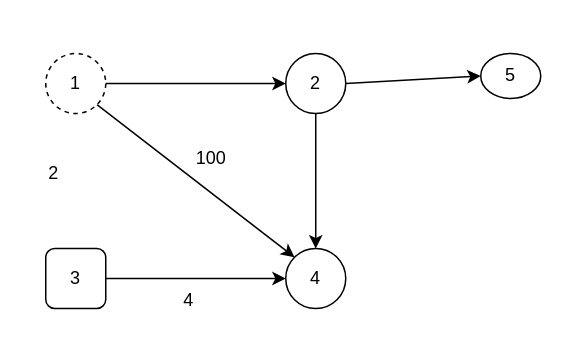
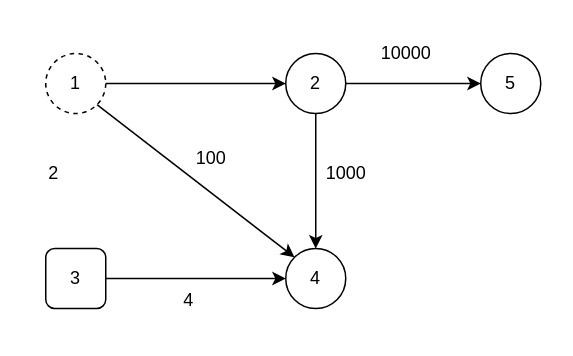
none -> (406, 53)
(511, 76) -> (511, 83)
none -> (346, 173)
